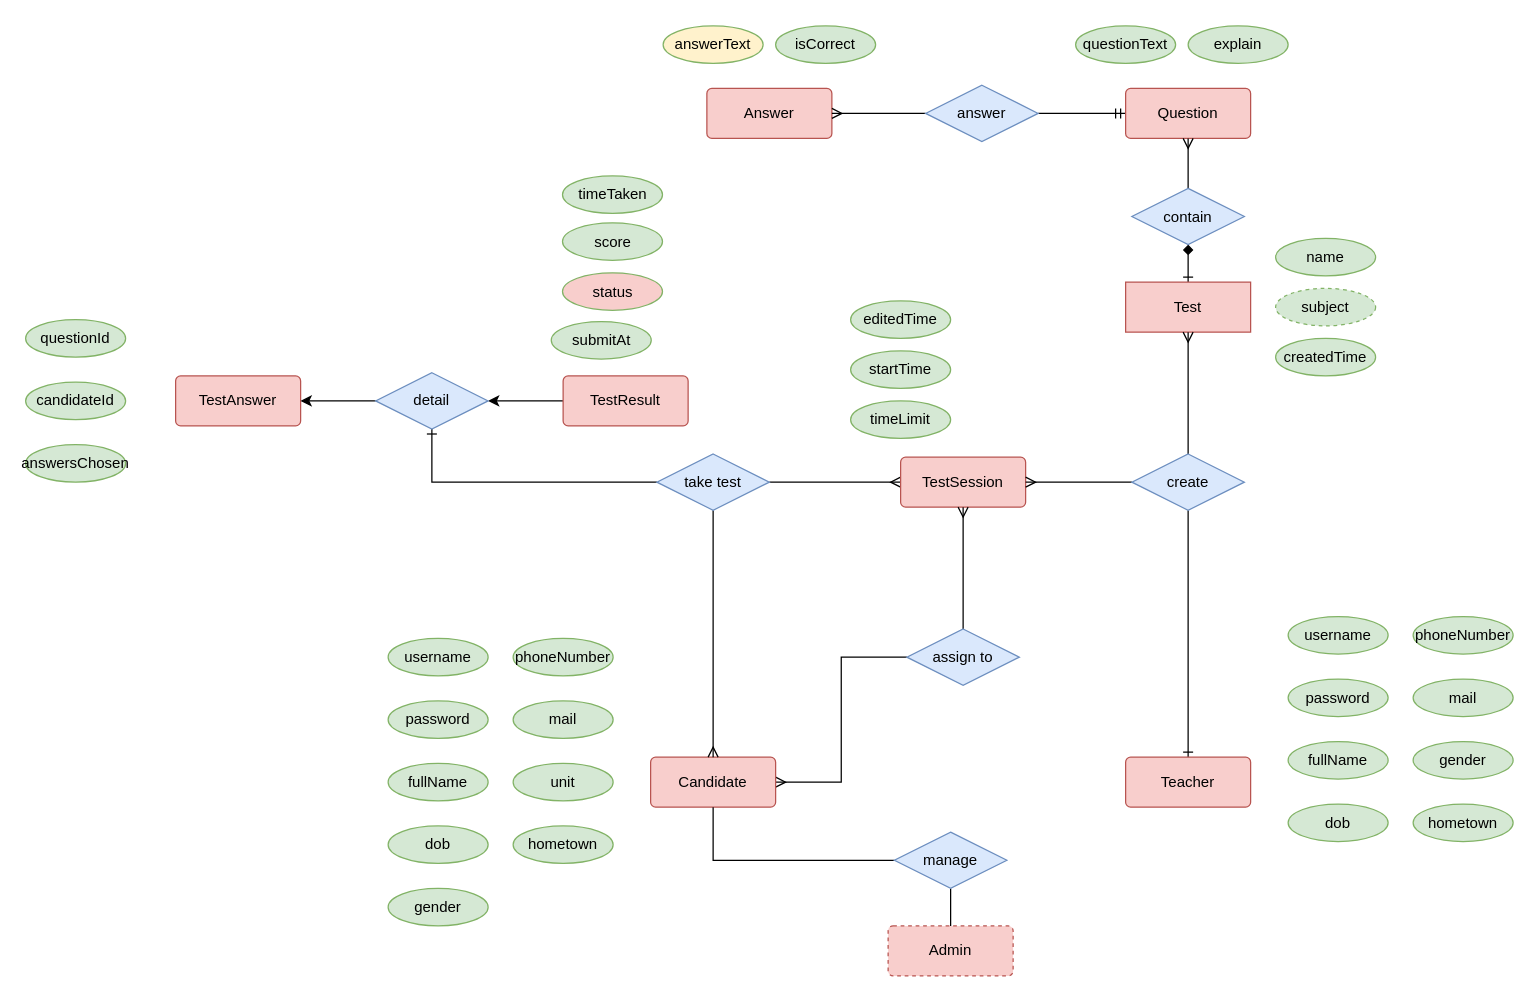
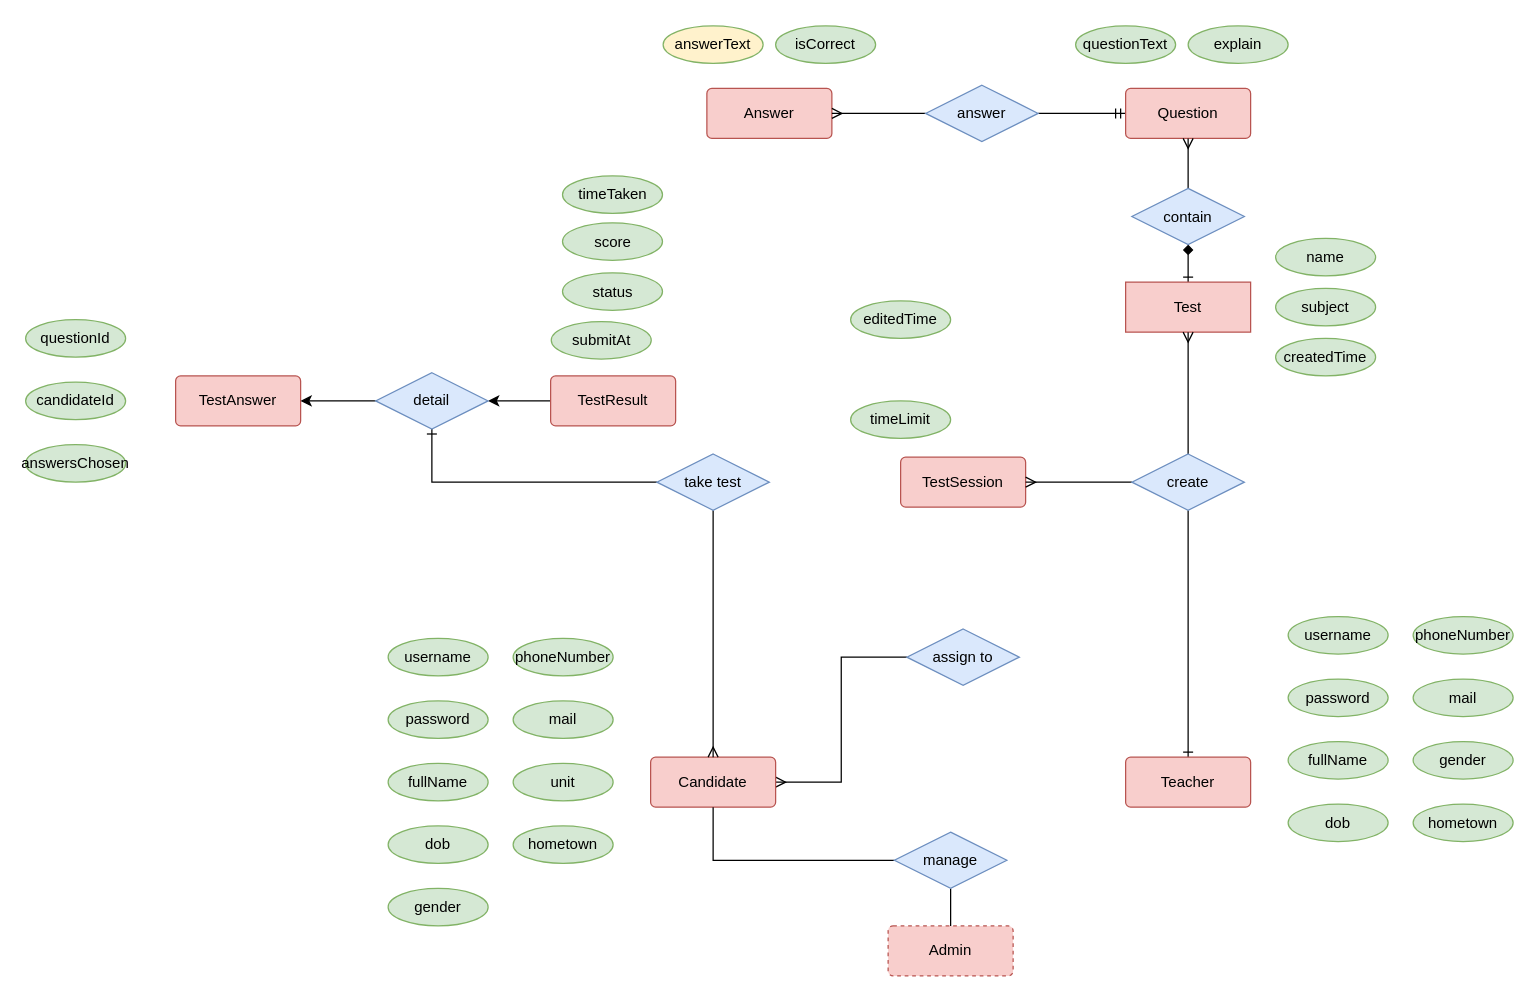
(613, 291) -> (613, 291)
(1326, 307) -> (1326, 307)
(901, 369) -> none
(626, 401) -> (613, 401)
(836, 482) -> none
(963, 568) -> none
